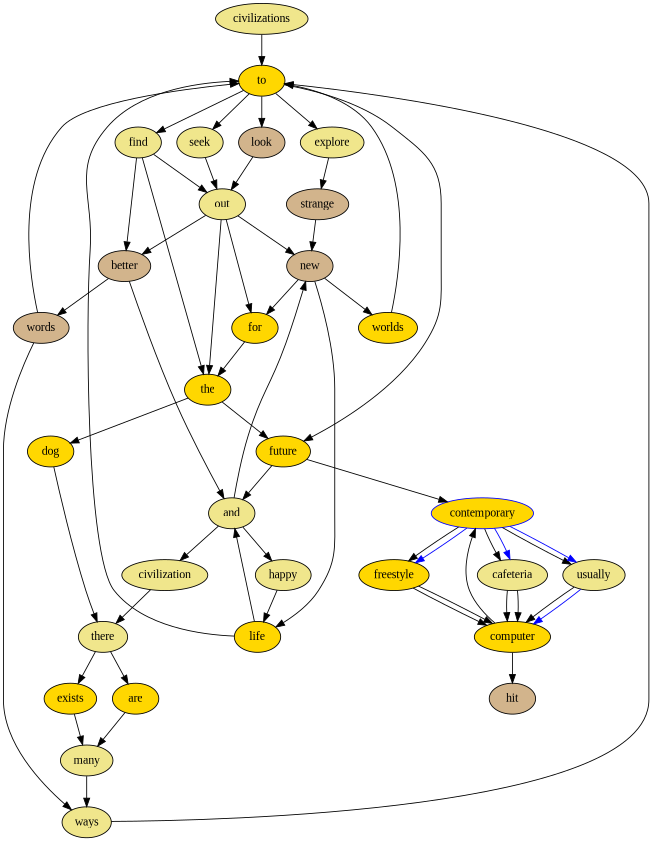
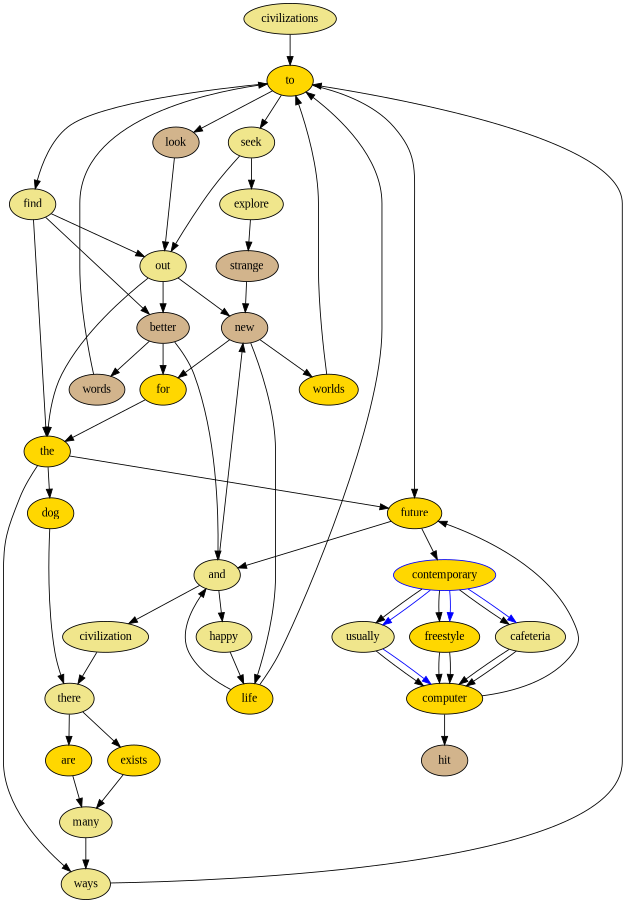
(293, 108) -> (251, 169)
(237, 262) -> (163, 355)
(3, 581) -> (3, 672)
(468, 584) -> (567, 610)
